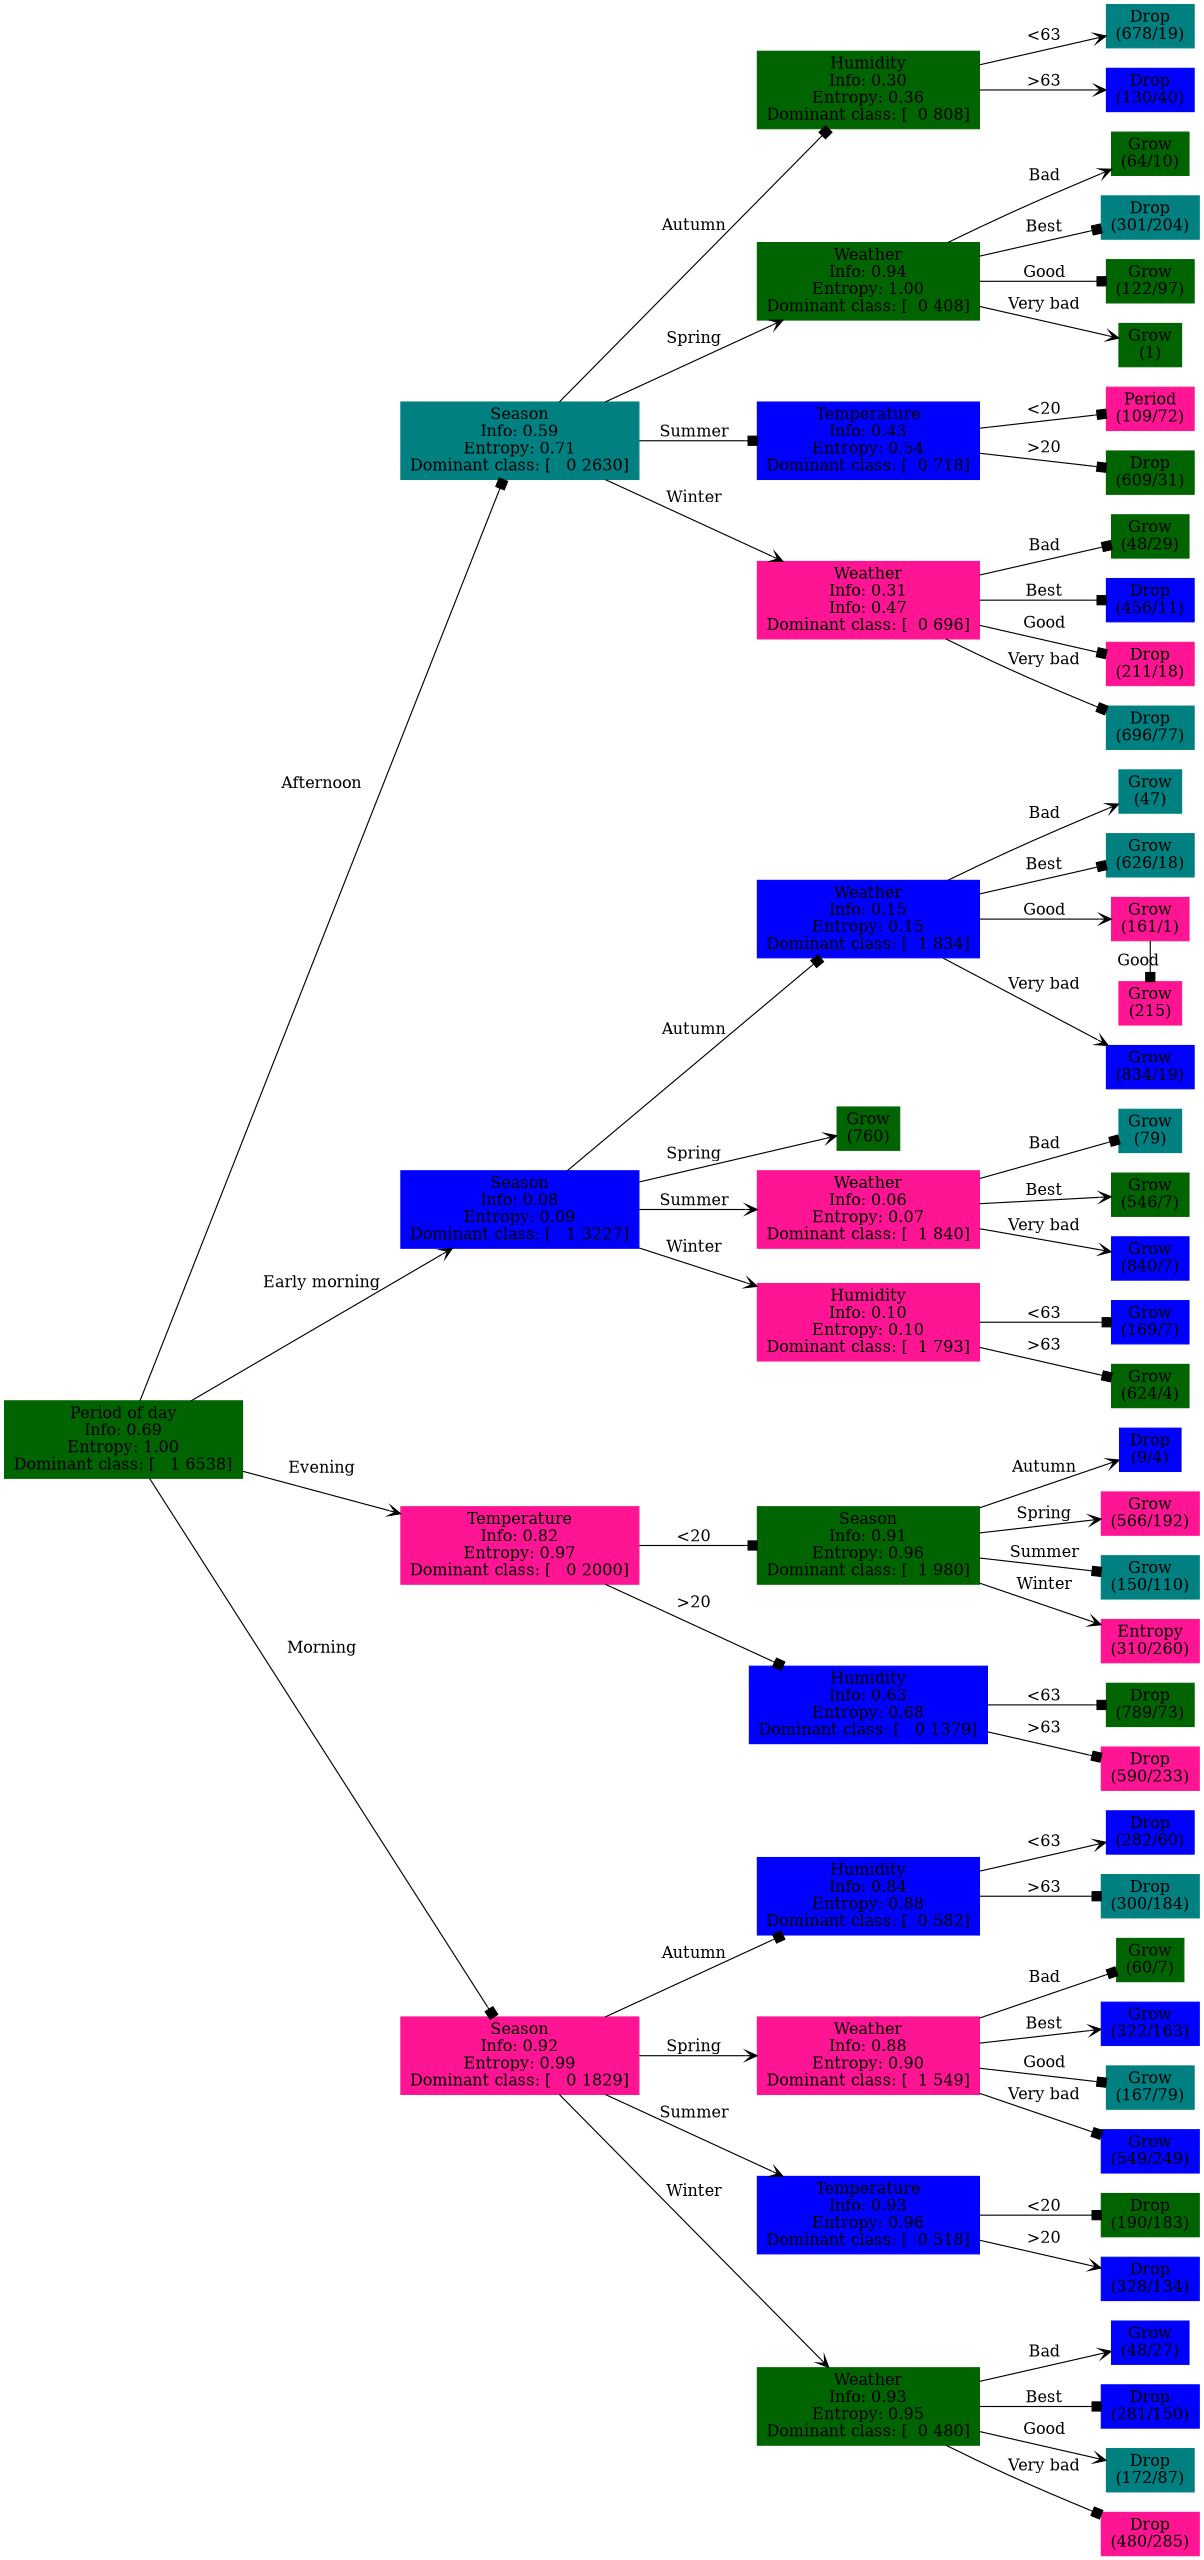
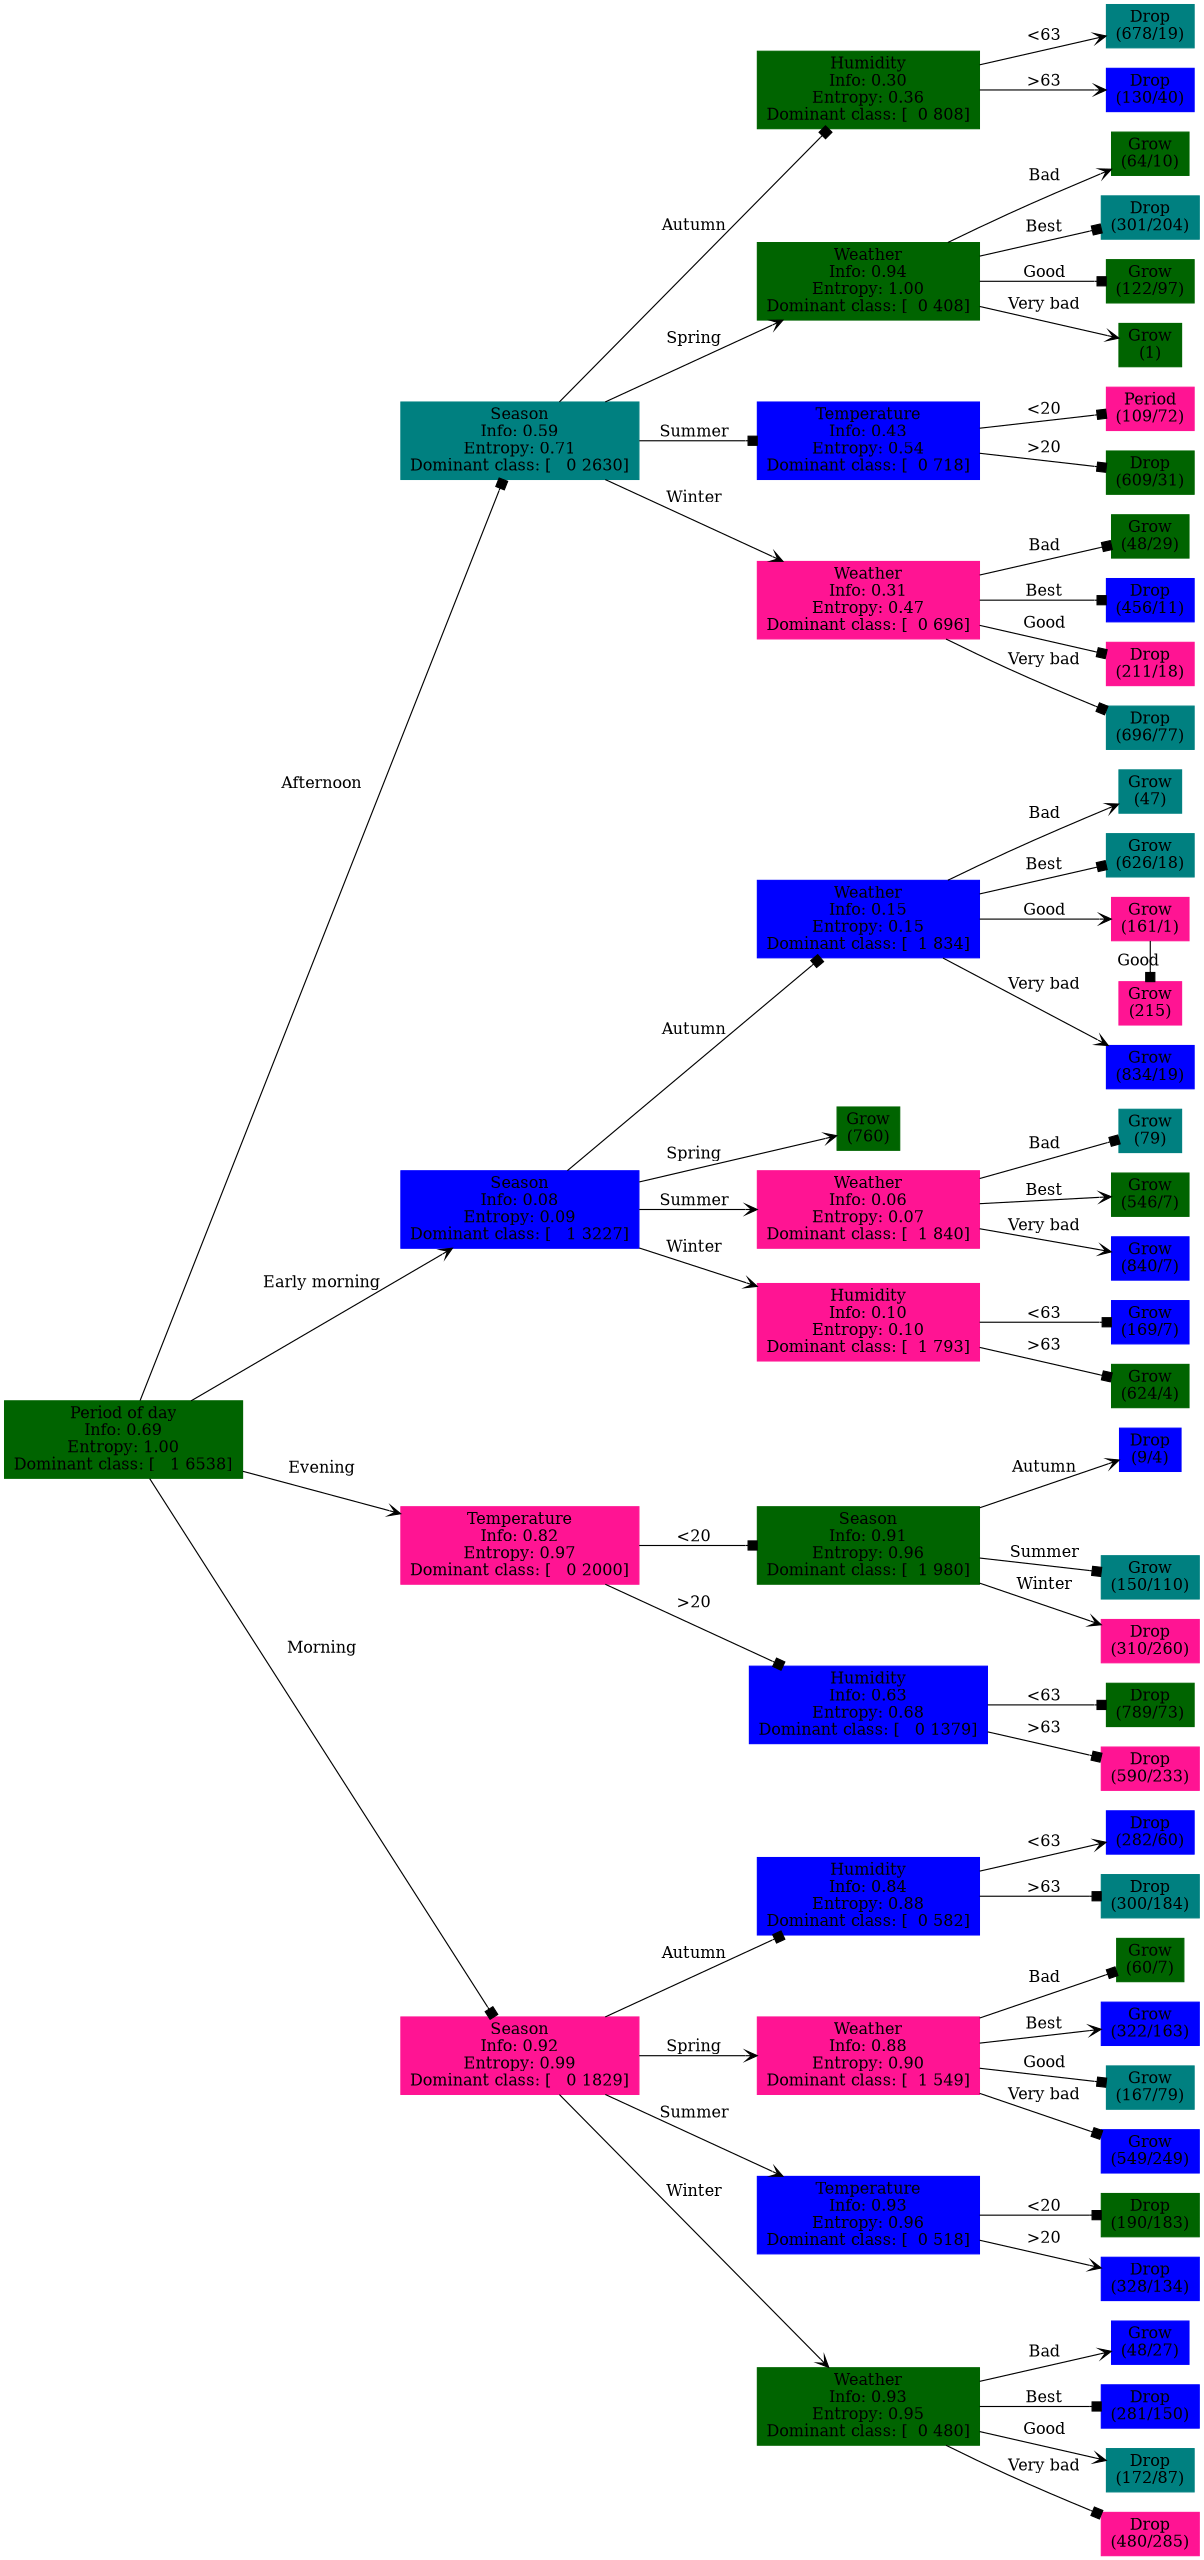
(868, 600) -> (868, 600)
(1150, 1514) -> none
(1150, 1641) -> (1150, 1641)
